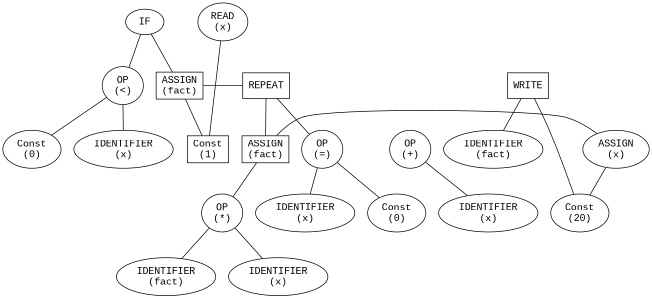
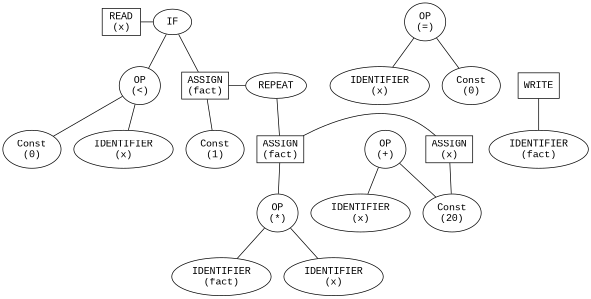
(223, 22) -> (121, 22)
(266, 86) -> (276, 86)
(215, 91) -> (147, 22)
(293, 116) -> none
(556, 146) -> (418, 180)
(208, 149) -> (215, 149)
(616, 149) -> (449, 149)
